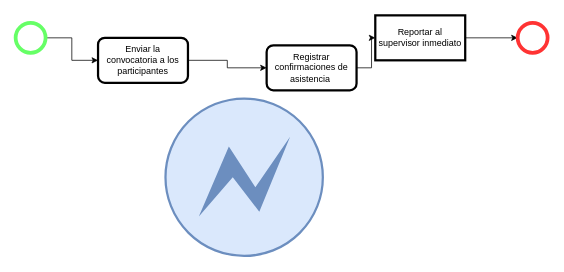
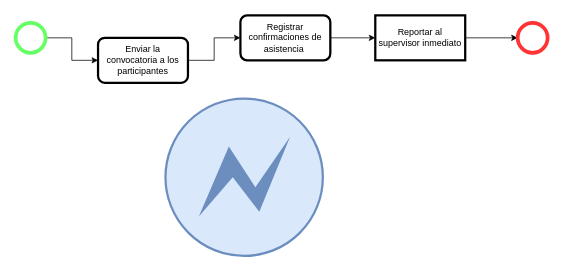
(312, 68) -> (285, 38)
